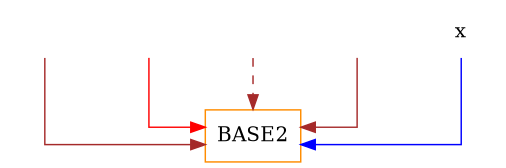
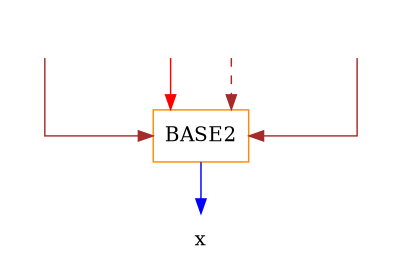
(432, 145) -> (201, 181)
